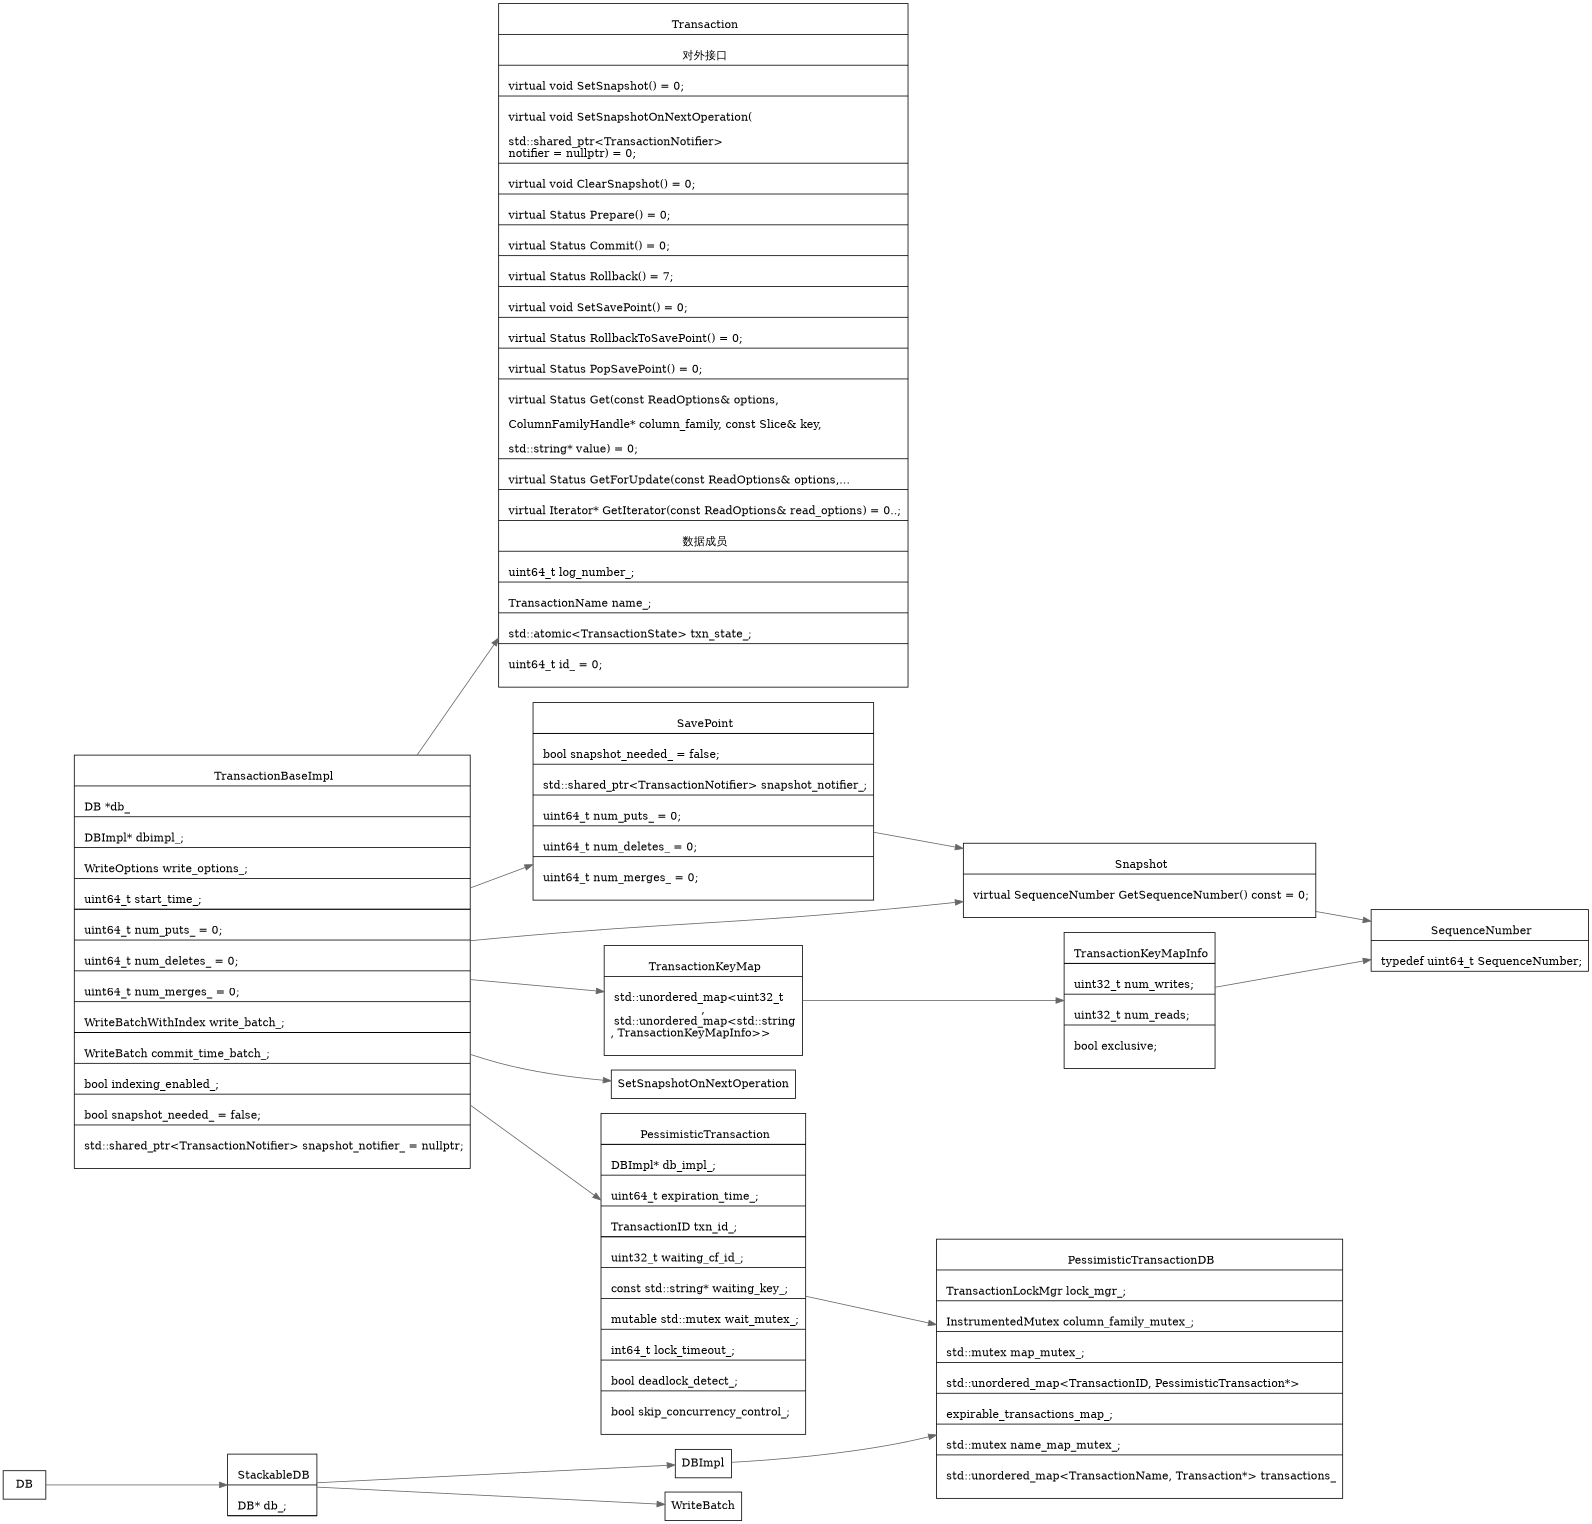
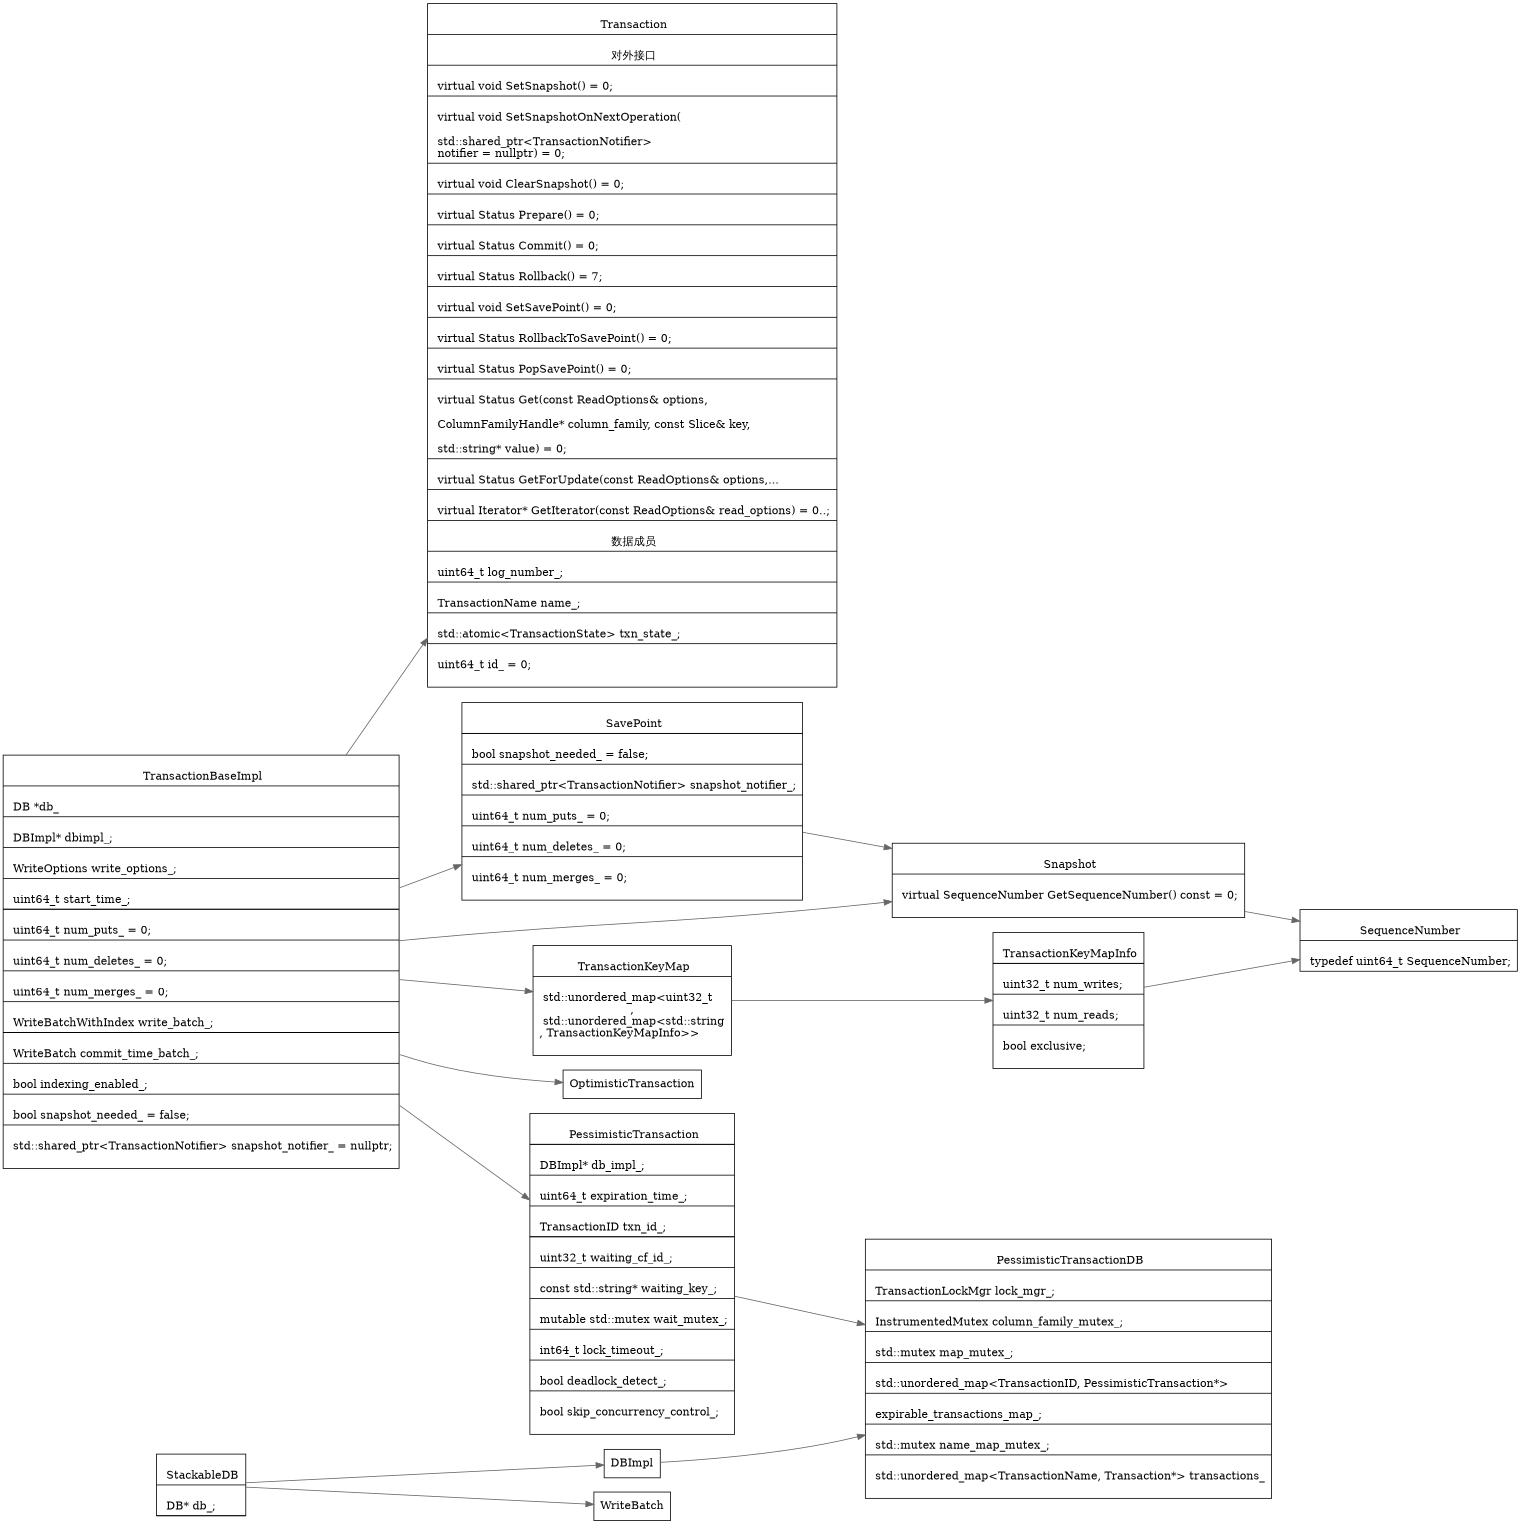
(703, 1084) -> (632, 1084)
(24, 1485) -> none
